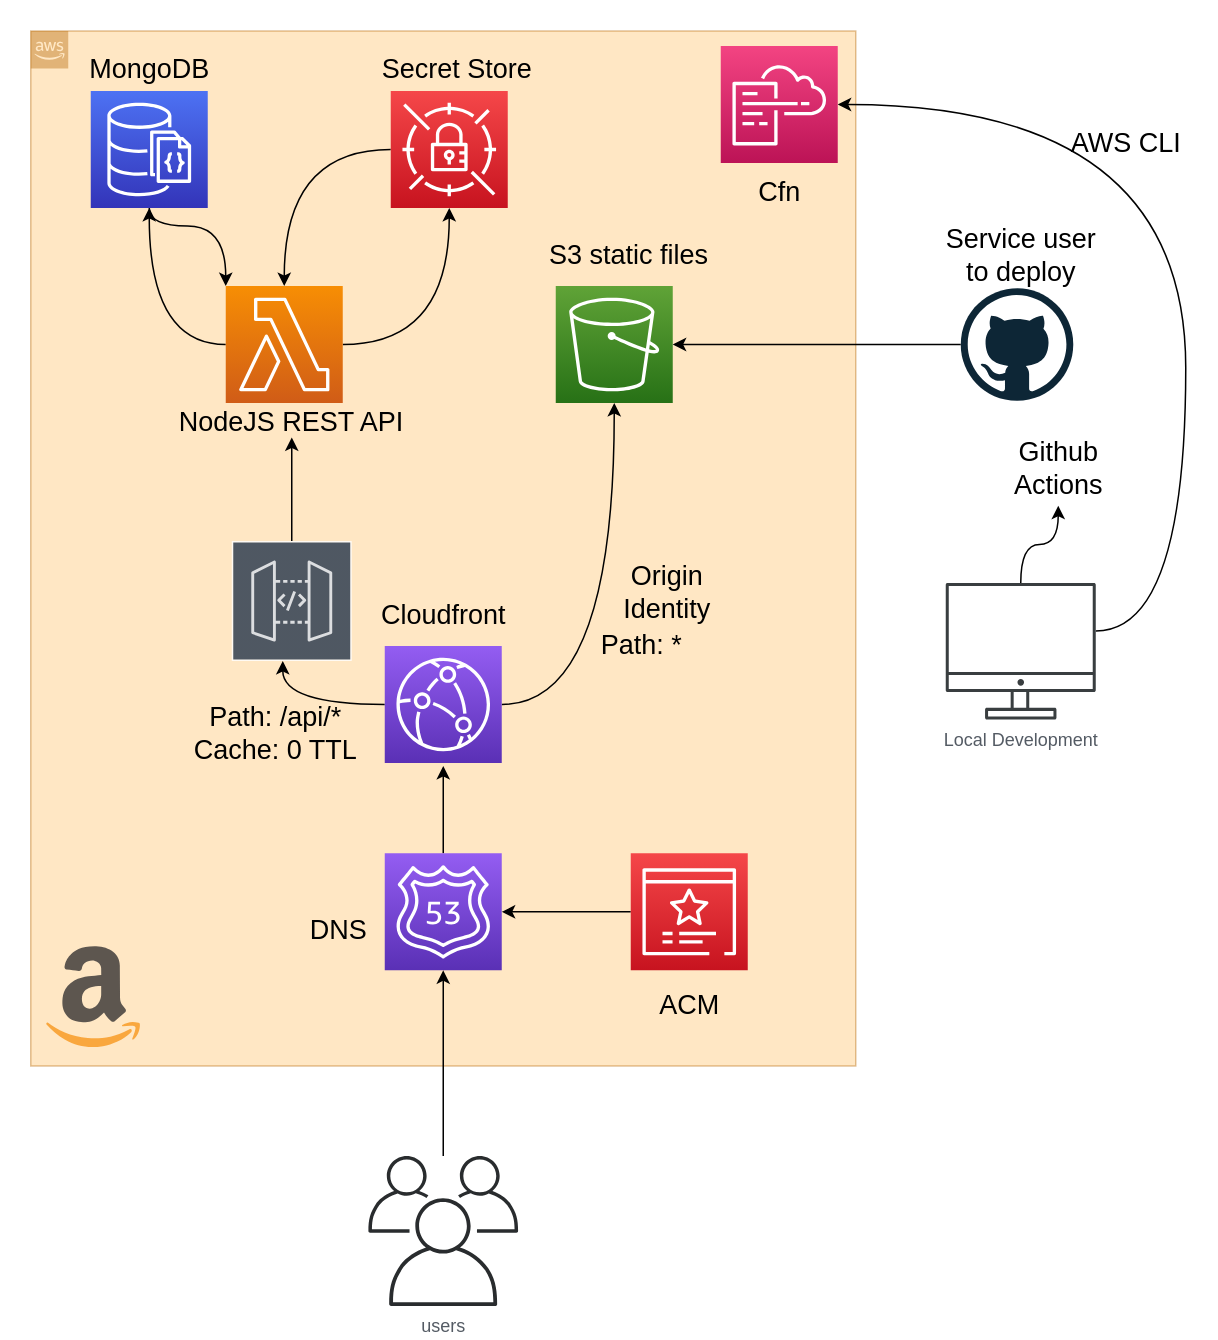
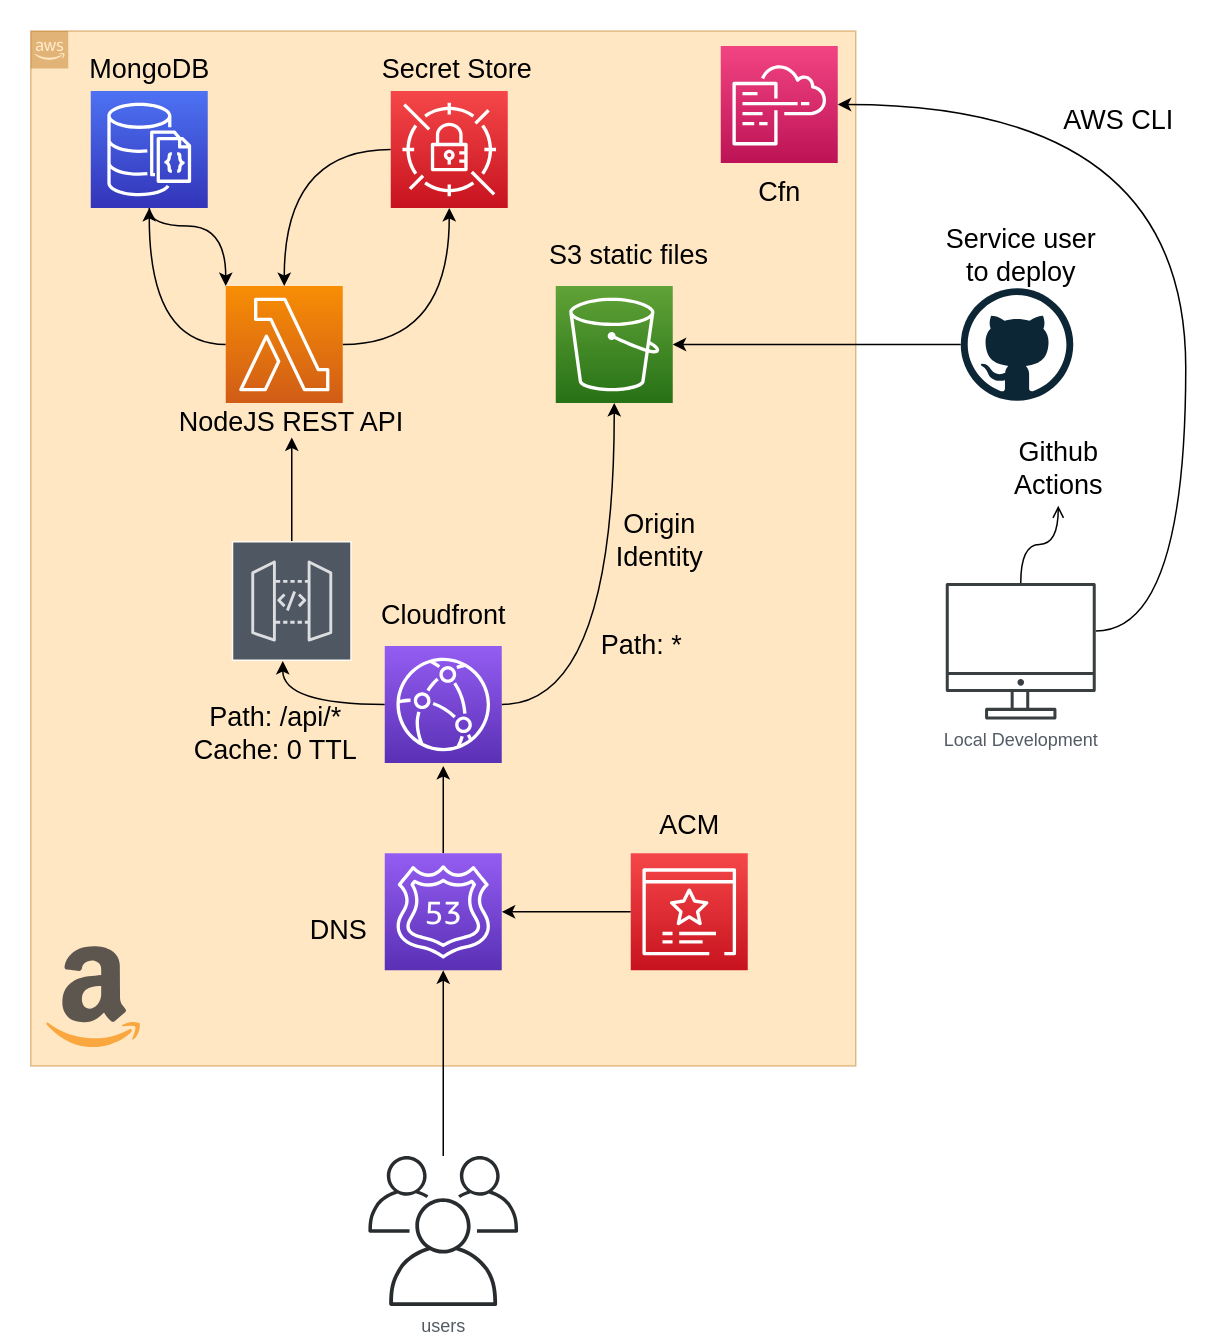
(1126, 143) -> (1118, 121)
(1056, 532) -> (1056, 528)
(667, 593) -> (660, 541)
(689, 1006) -> (689, 826)
